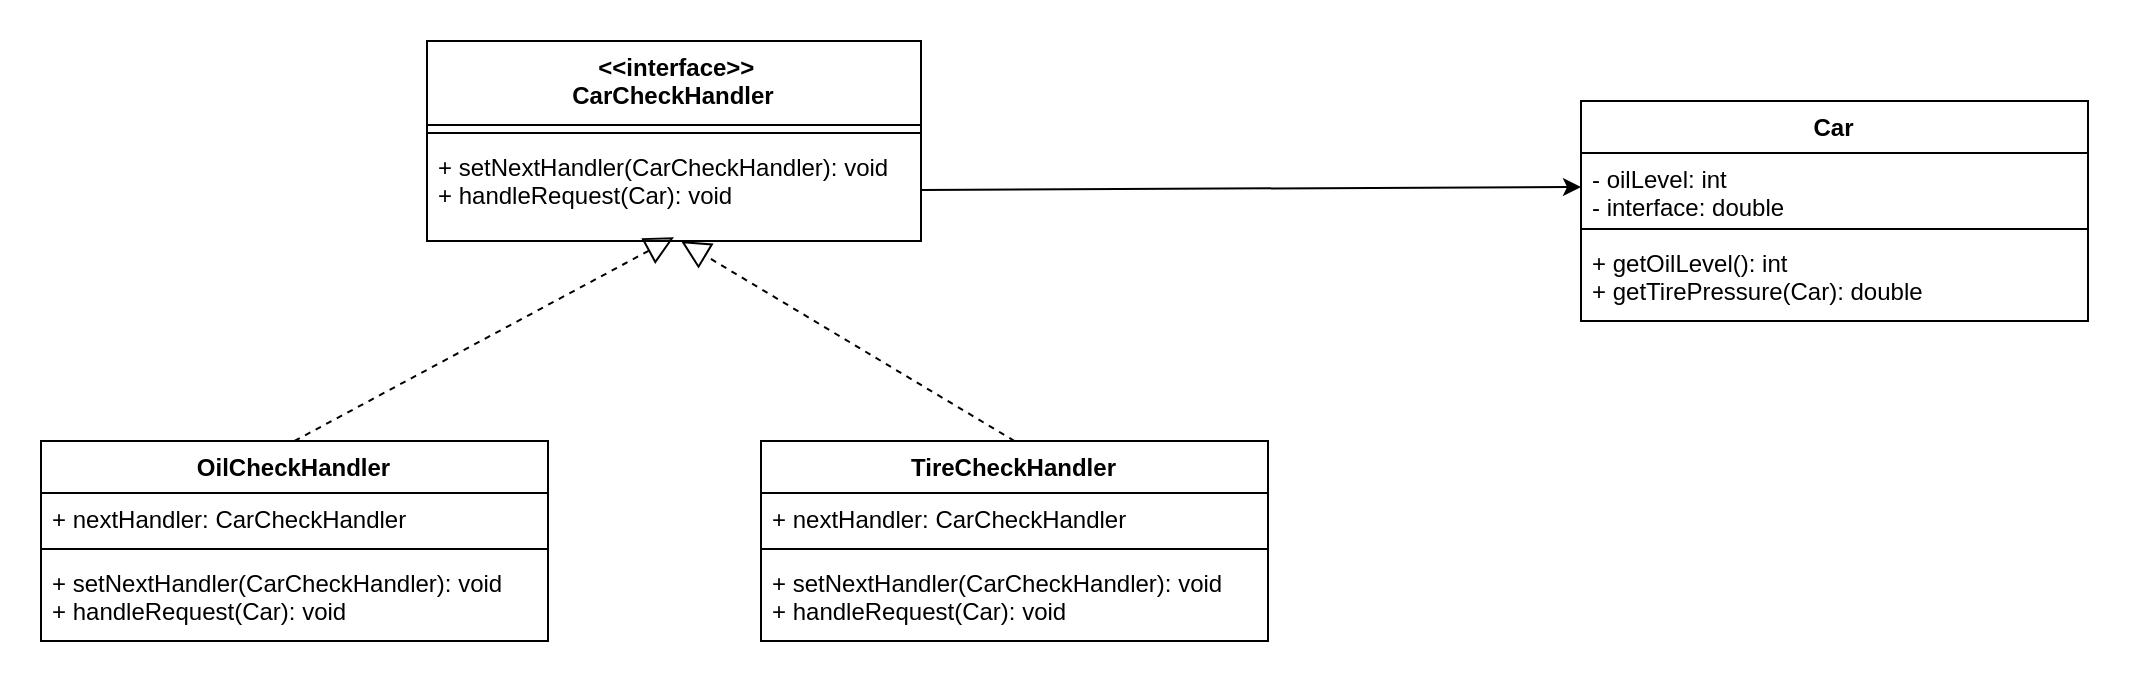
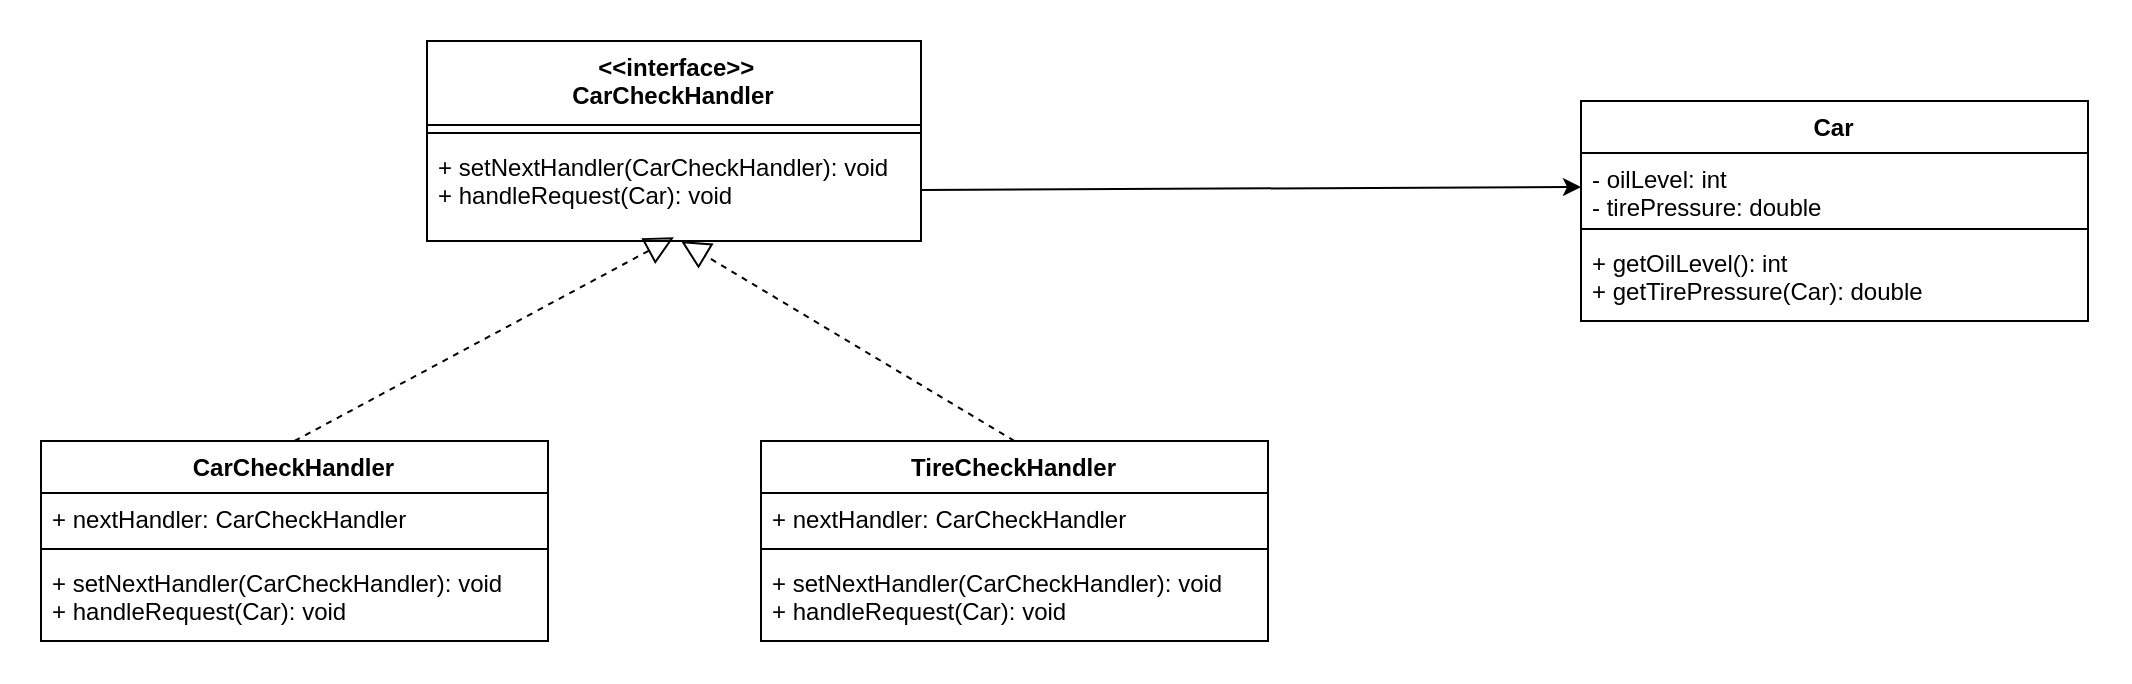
(1674, 180) -> (1674, 180)
(294, 468) -> (294, 468)
